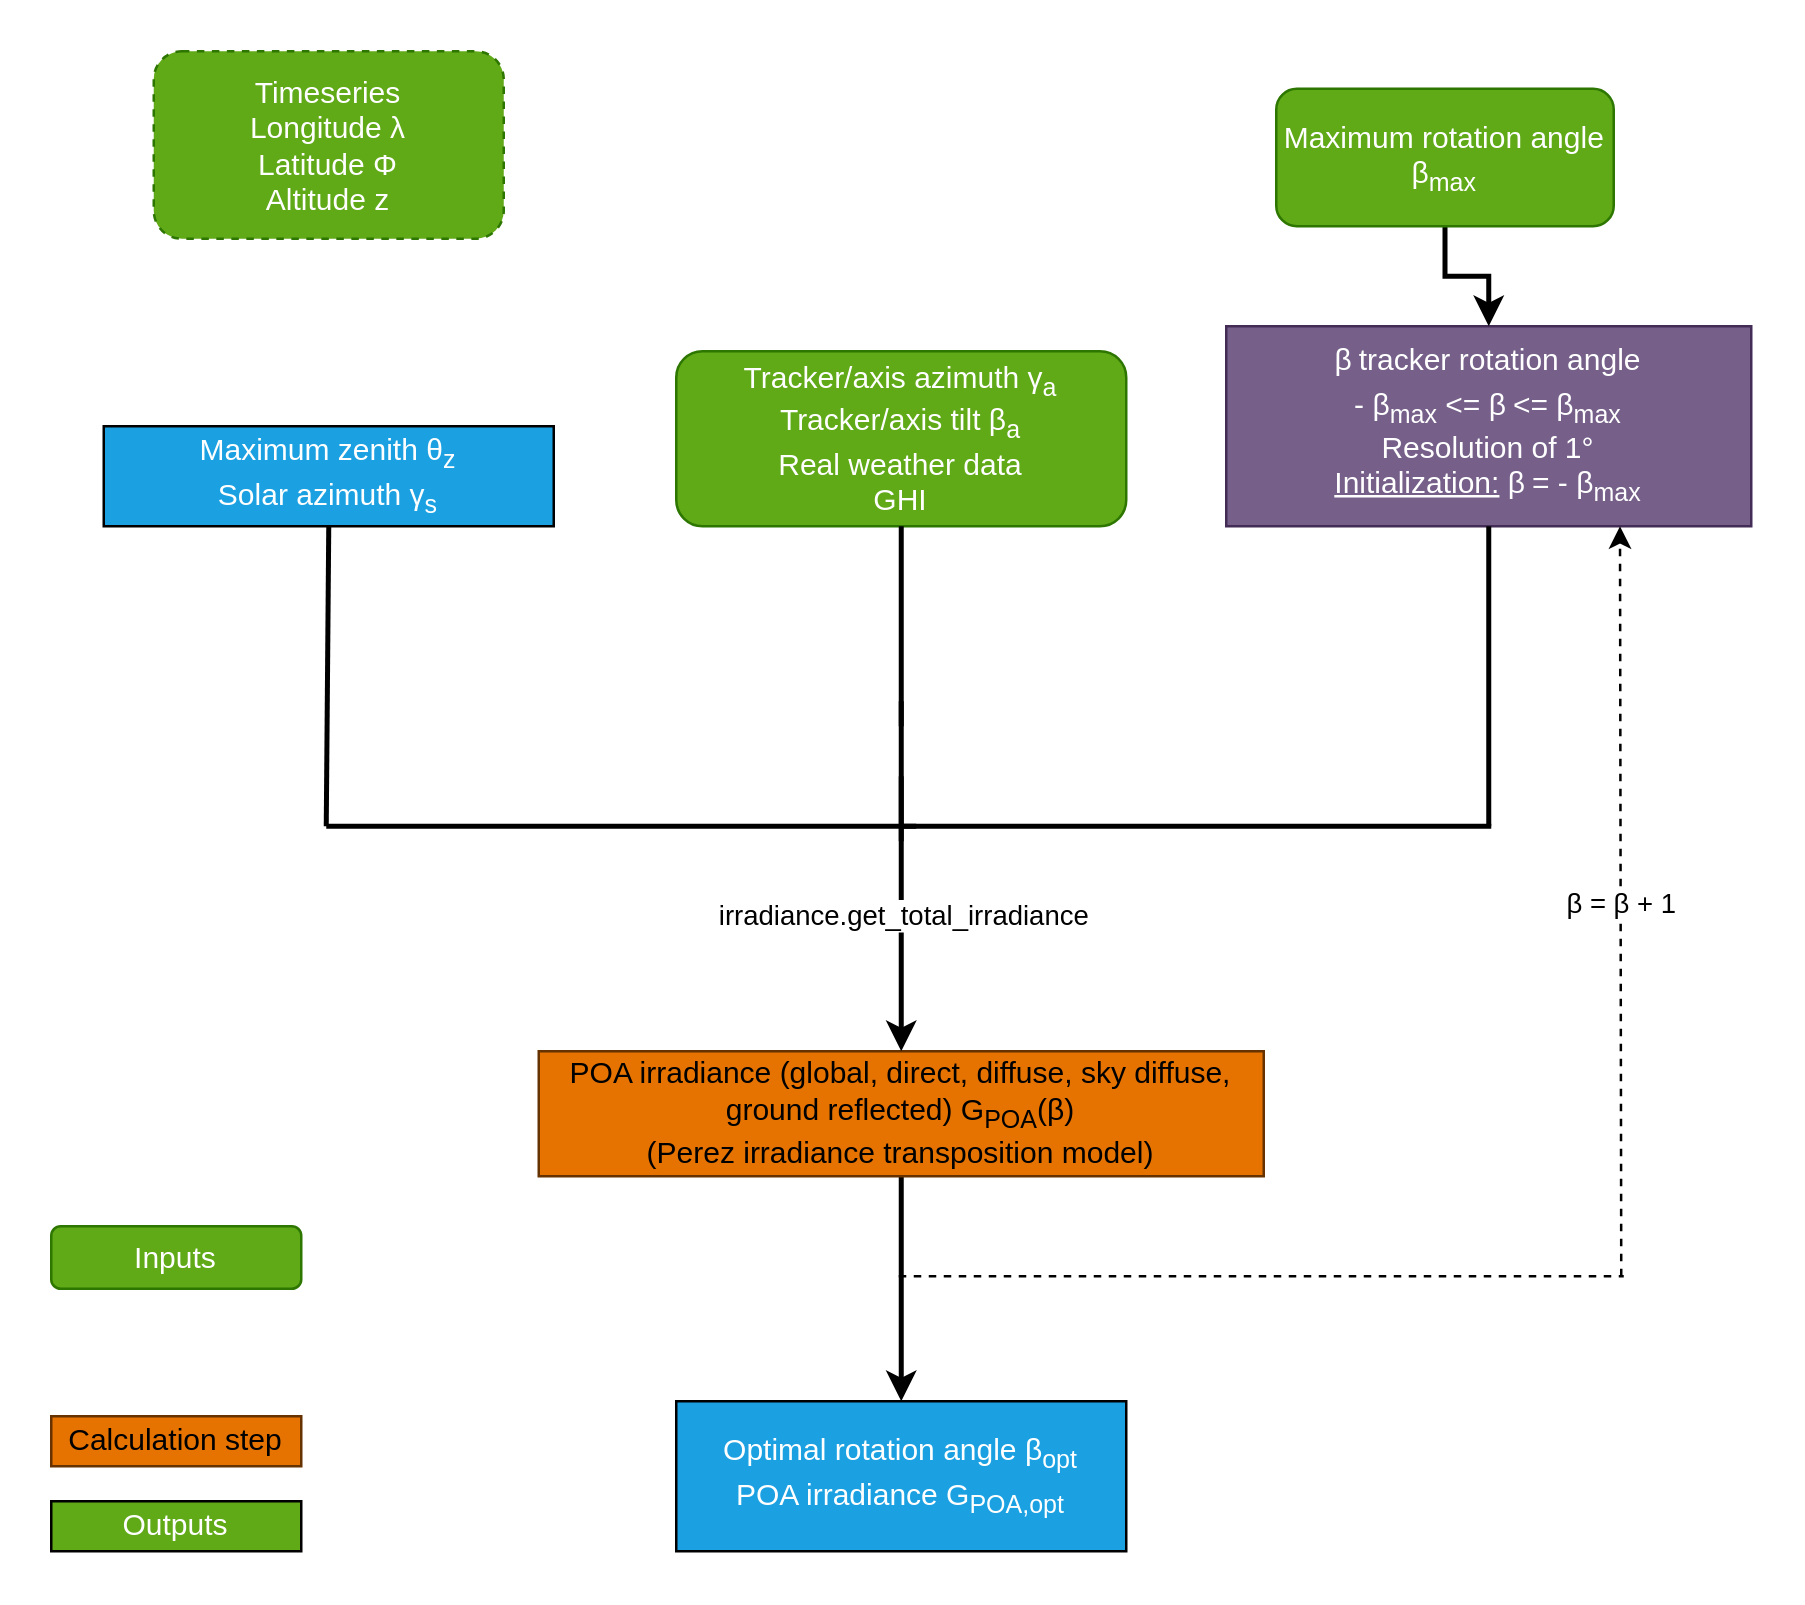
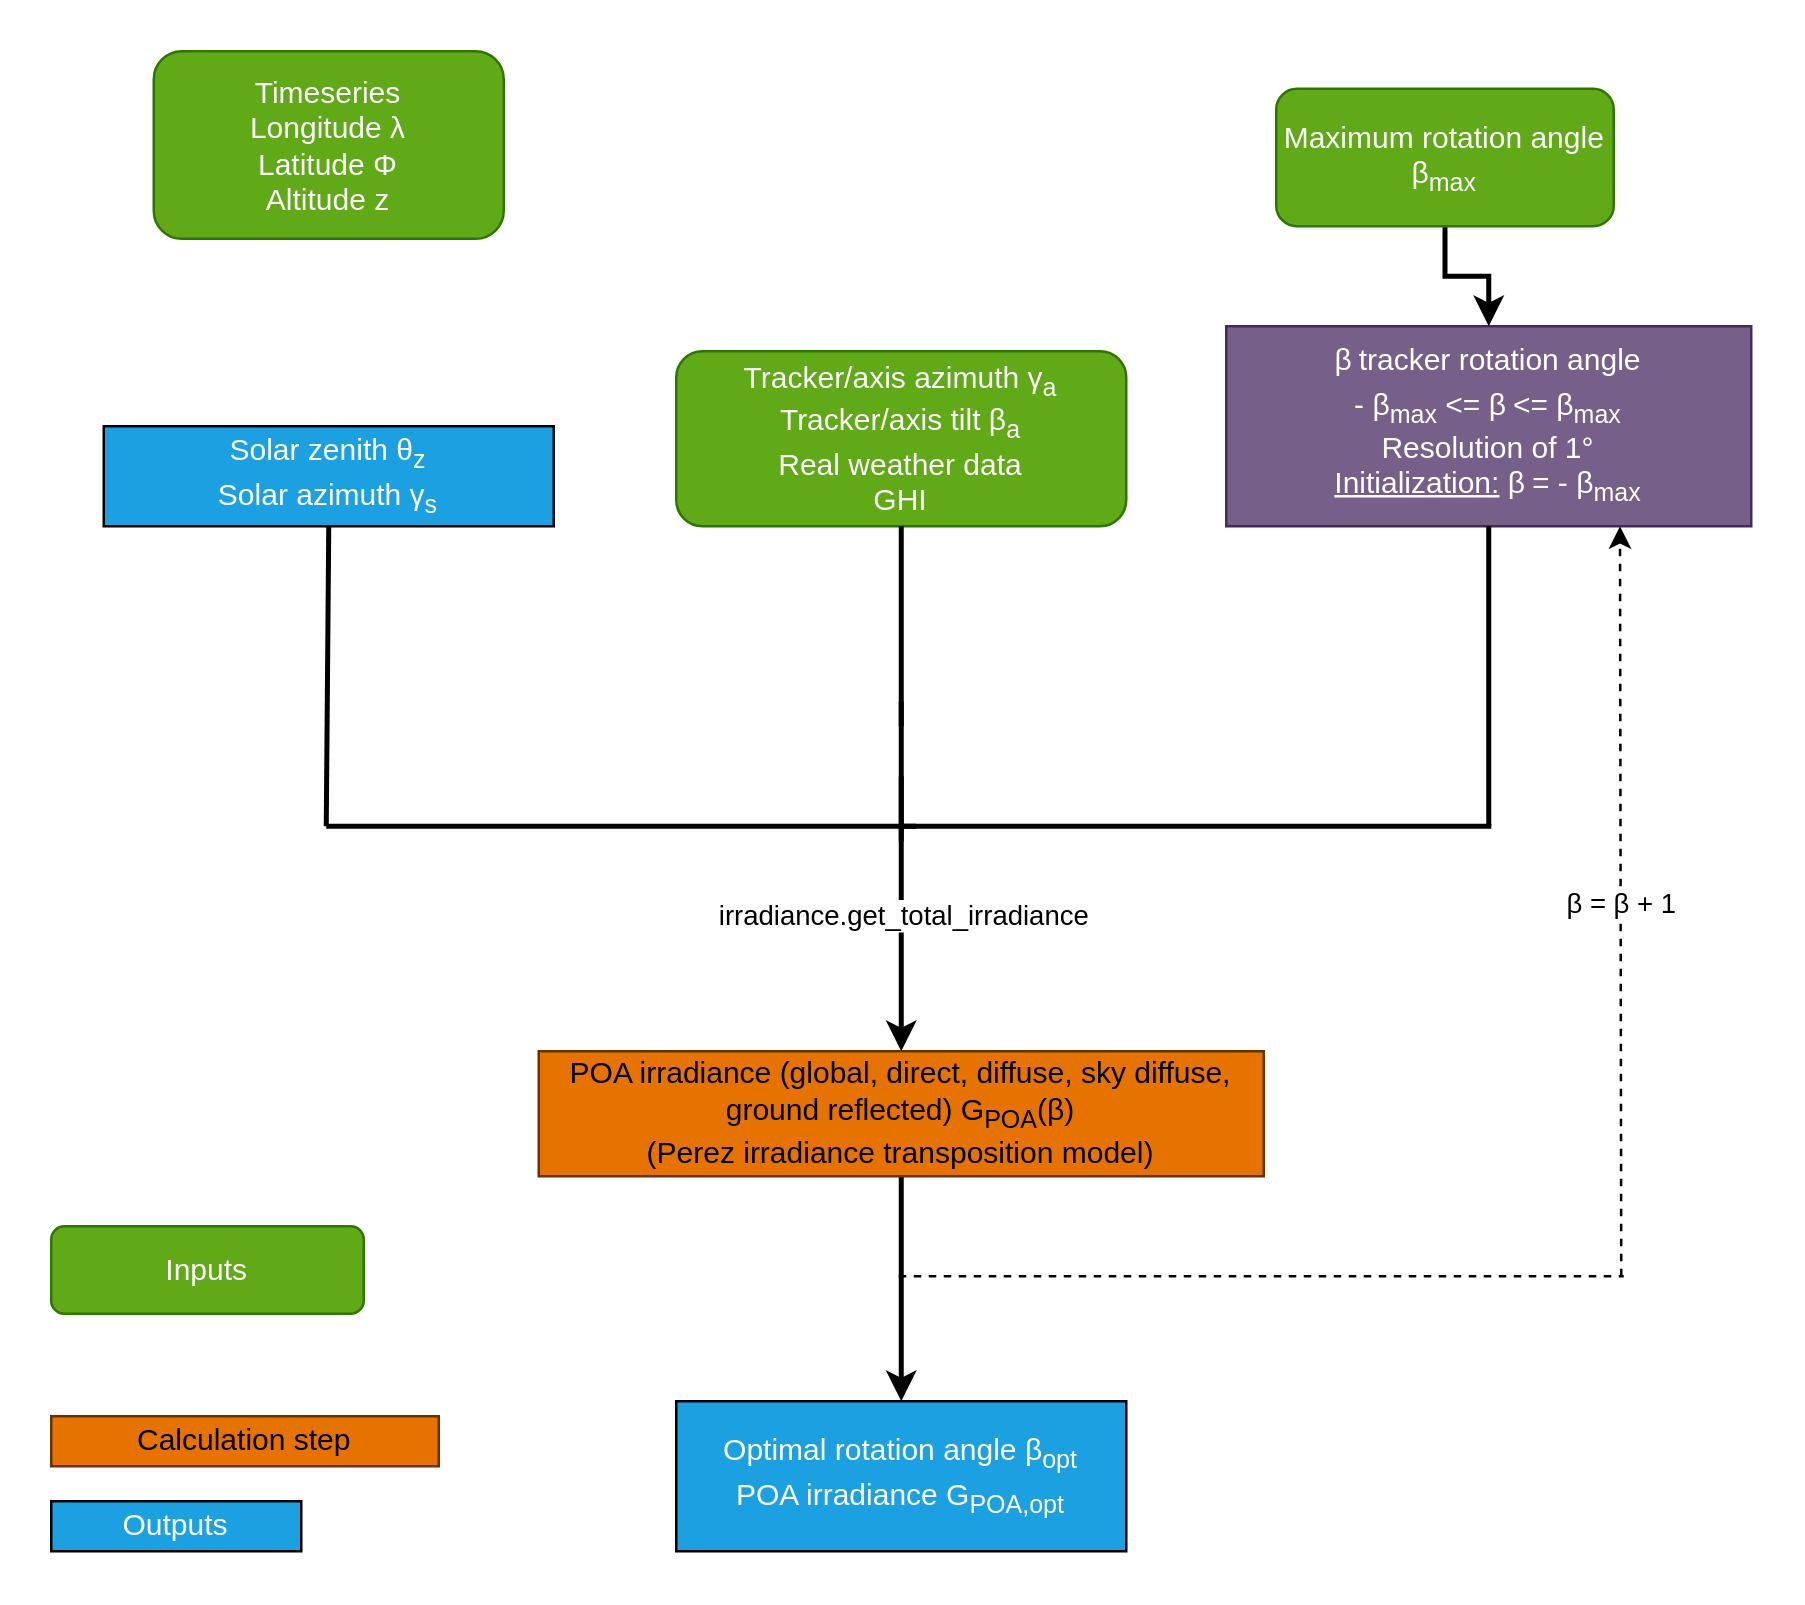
(329, 145) -> (329, 145)
(329, 476) -> (329, 476)
(176, 1258) -> (208, 1270)
(176, 1441) -> (245, 1441)
(176, 1526) -> (176, 1526)
